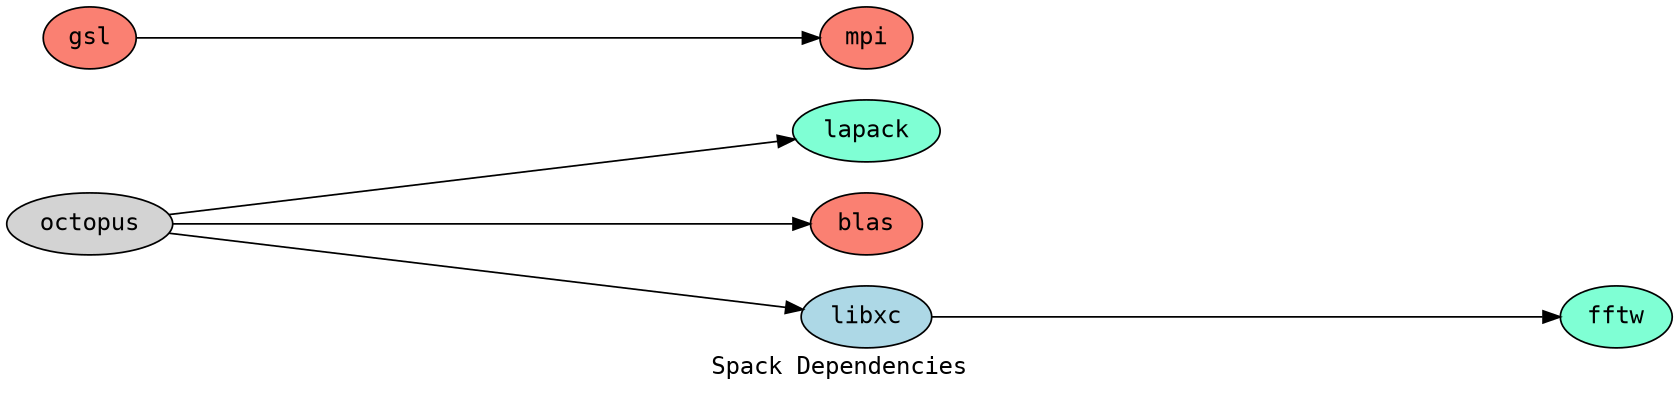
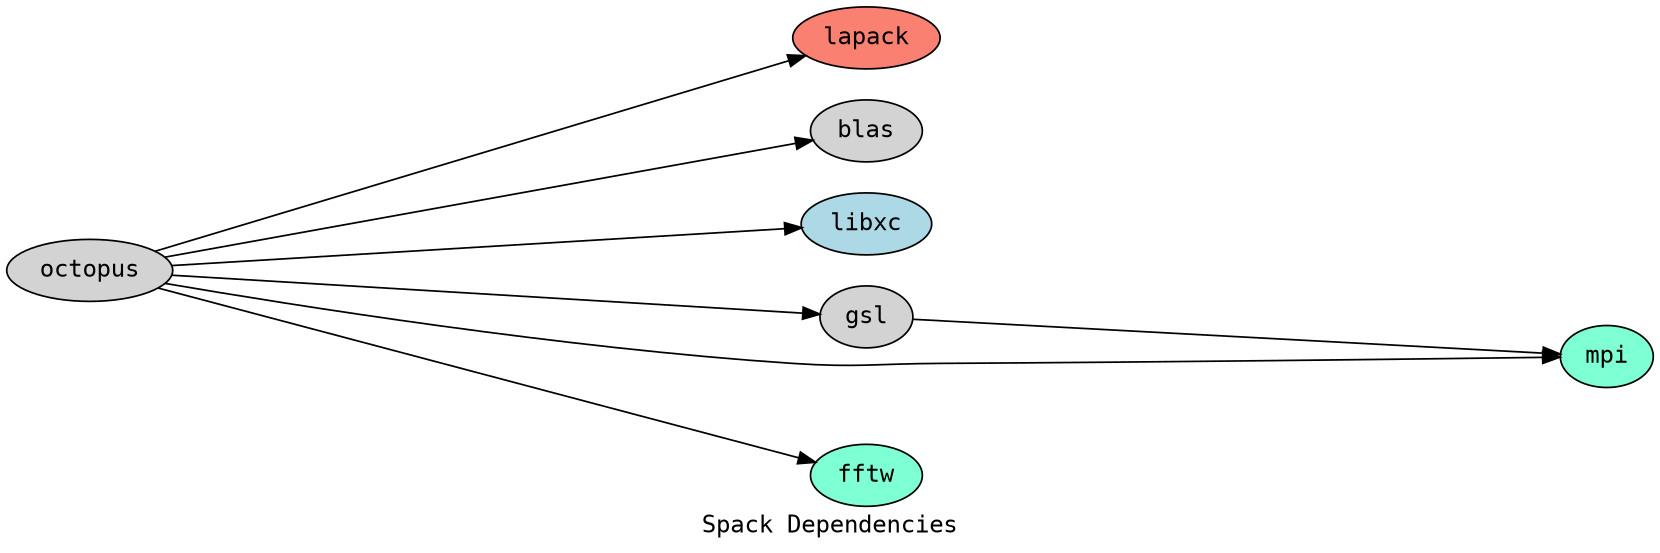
(90, 38) -> (866, 317)
(866, 38) -> (1607, 356)
(866, 131) -> (866, 38)
(866, 224) -> (866, 131)
none -> (487, 294)
(1237, 317) -> (478, 373)
none -> (851, 365)
